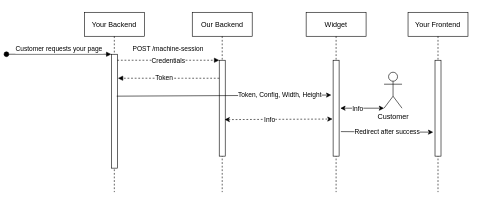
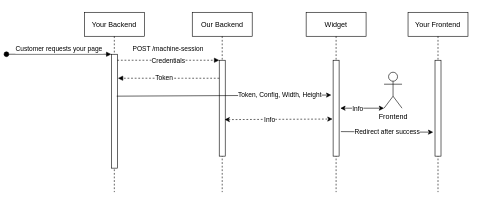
(394, 117) -> (394, 117)
